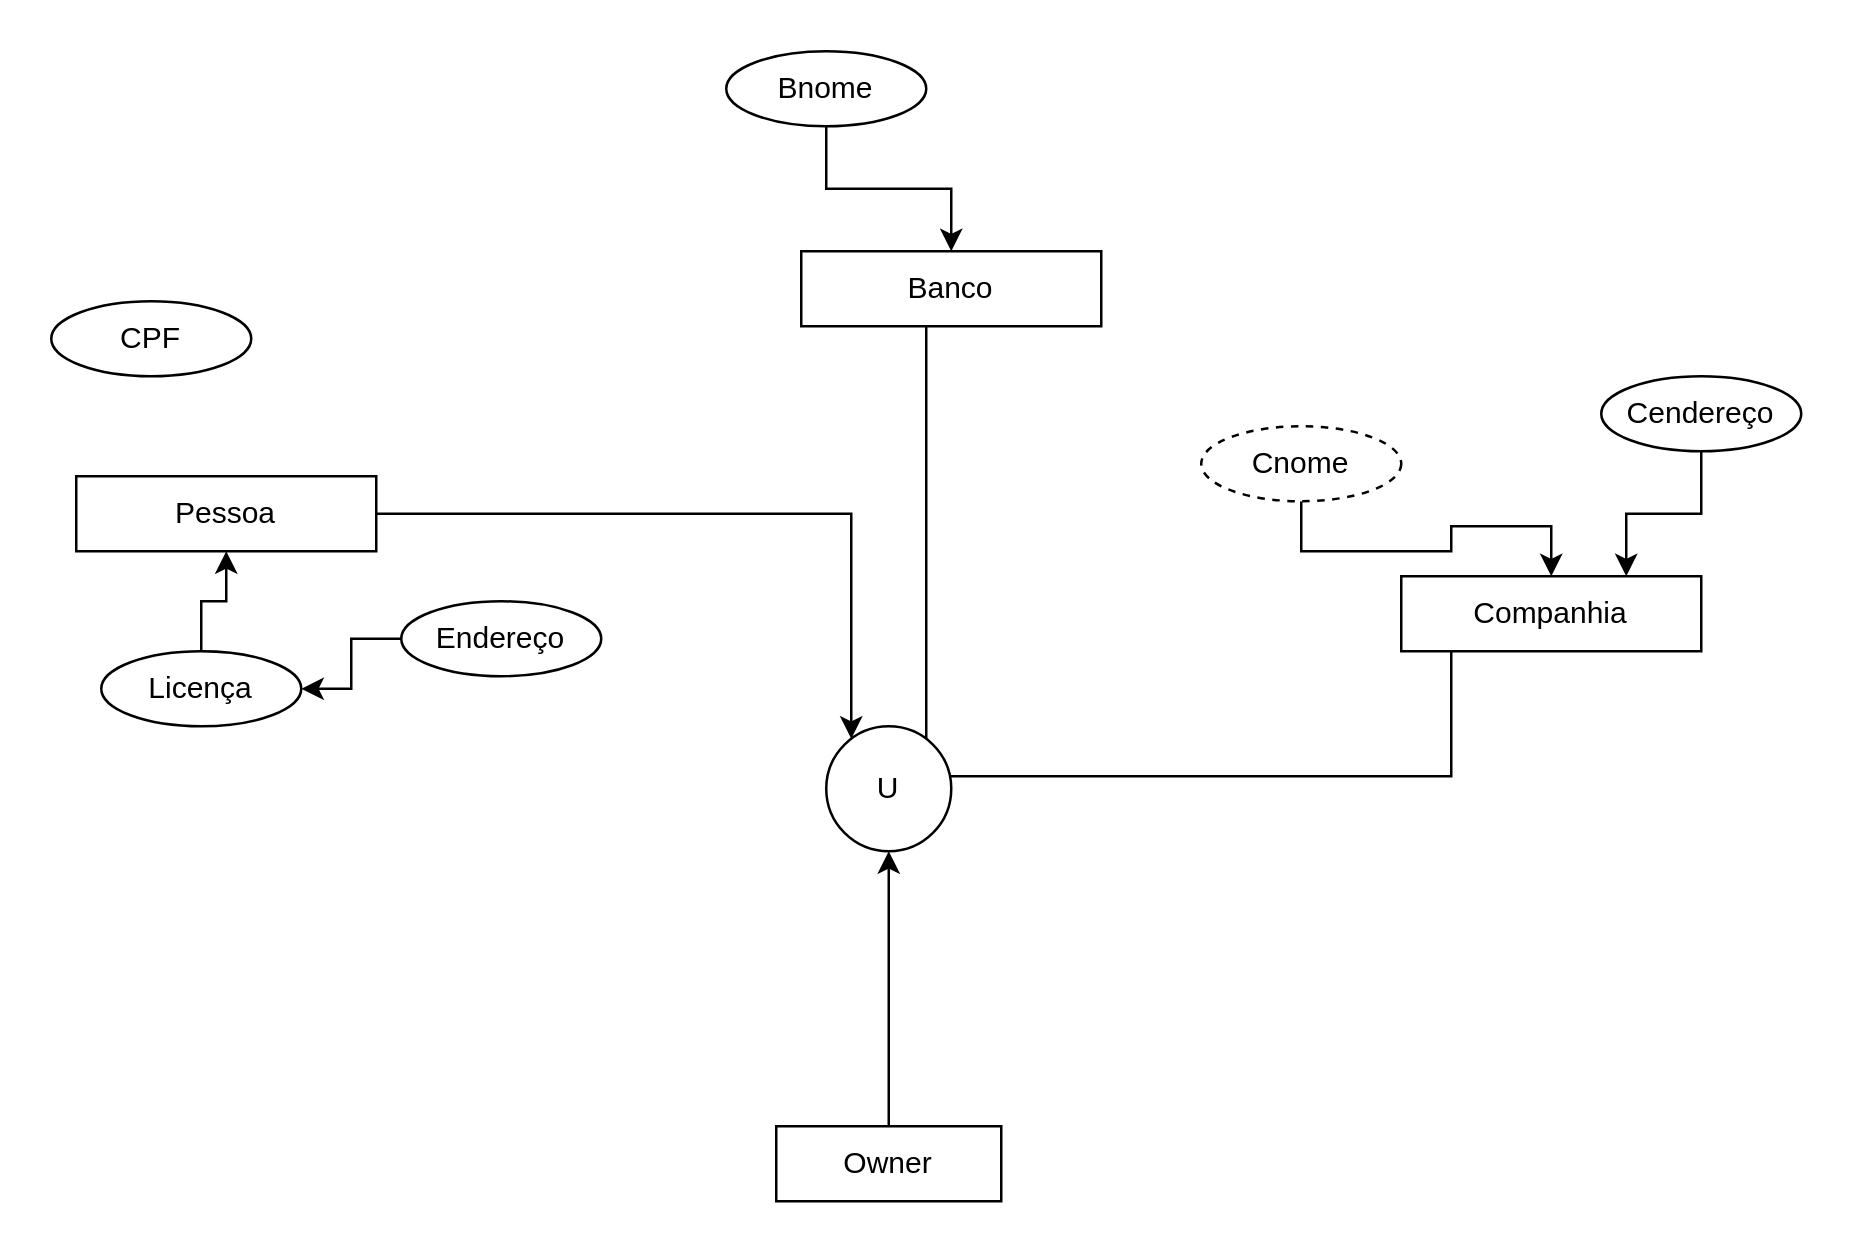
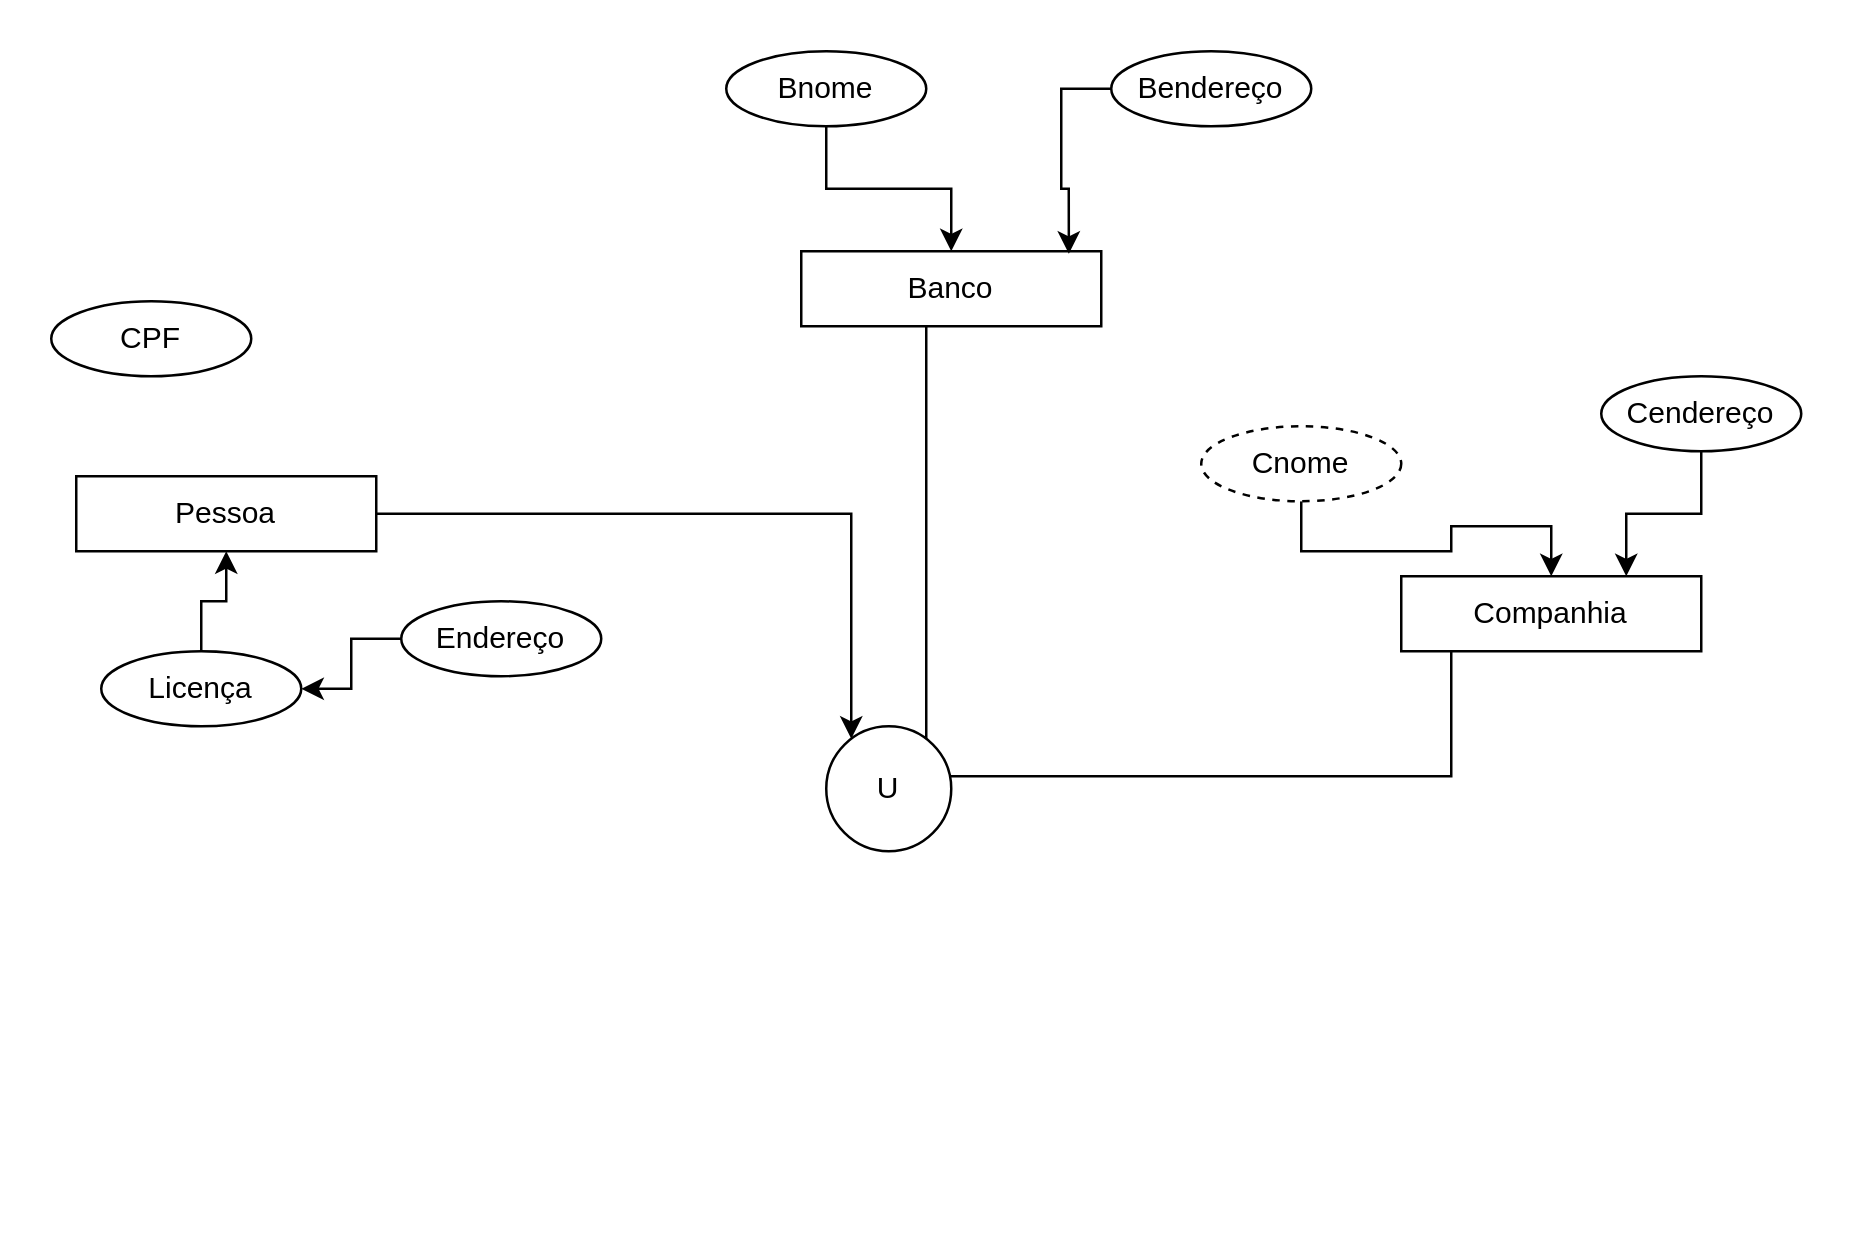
none -> (1211, 89)
none -> (1061, 142)
(889, 997) -> none
(889, 1164) -> none
